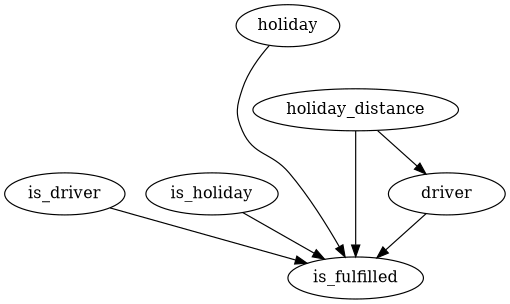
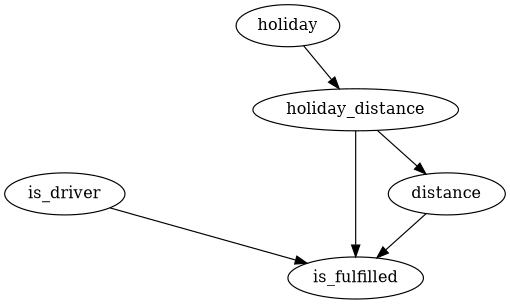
(262, 152) -> (318, 63)
(212, 194) -> none
(447, 194) -> (447, 194)
